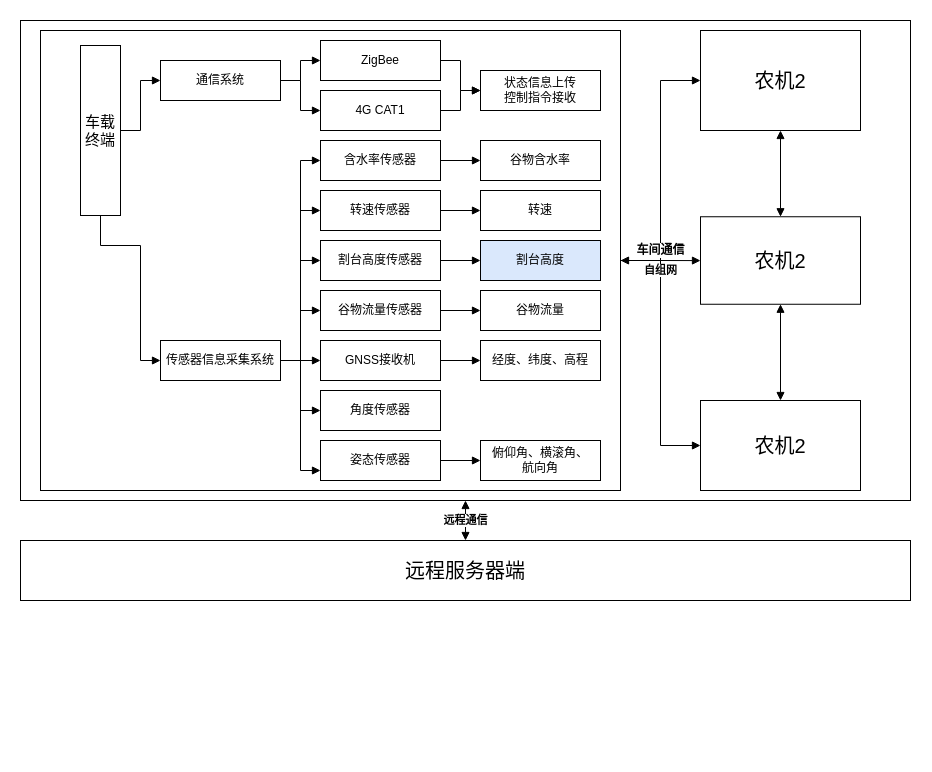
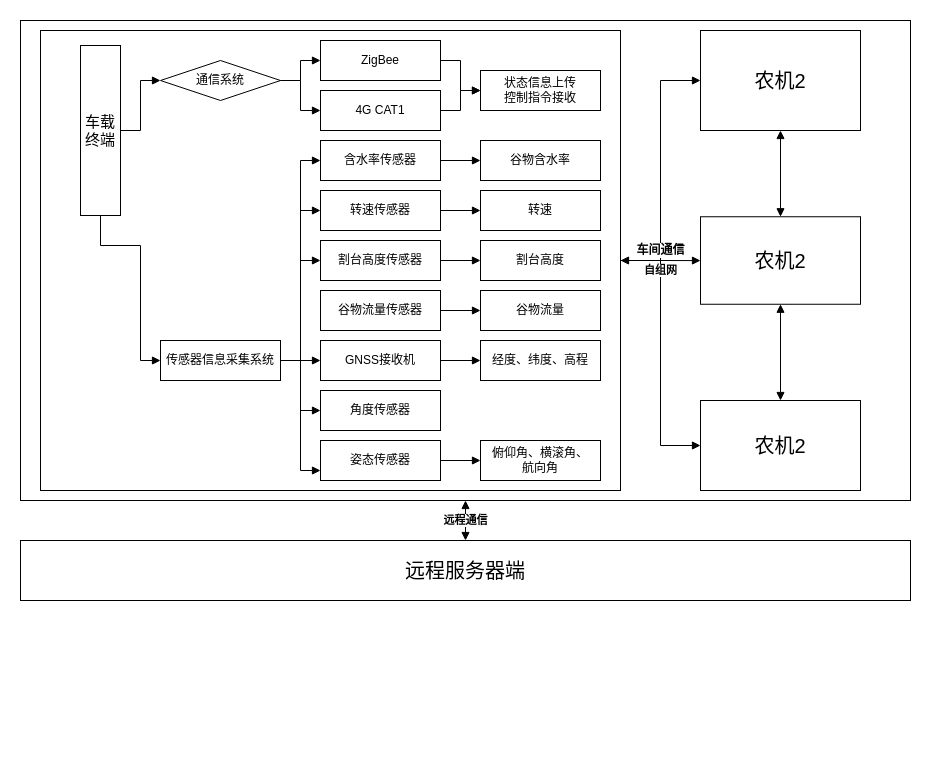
(221, 81) -> (221, 81)
(541, 261) -> (541, 261)
(307, 311) -> none
